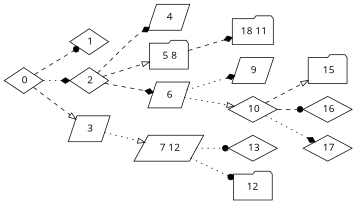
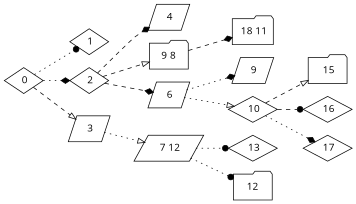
(169, 56) -> (169, 56)
(54, 63) -> (54, 63)
